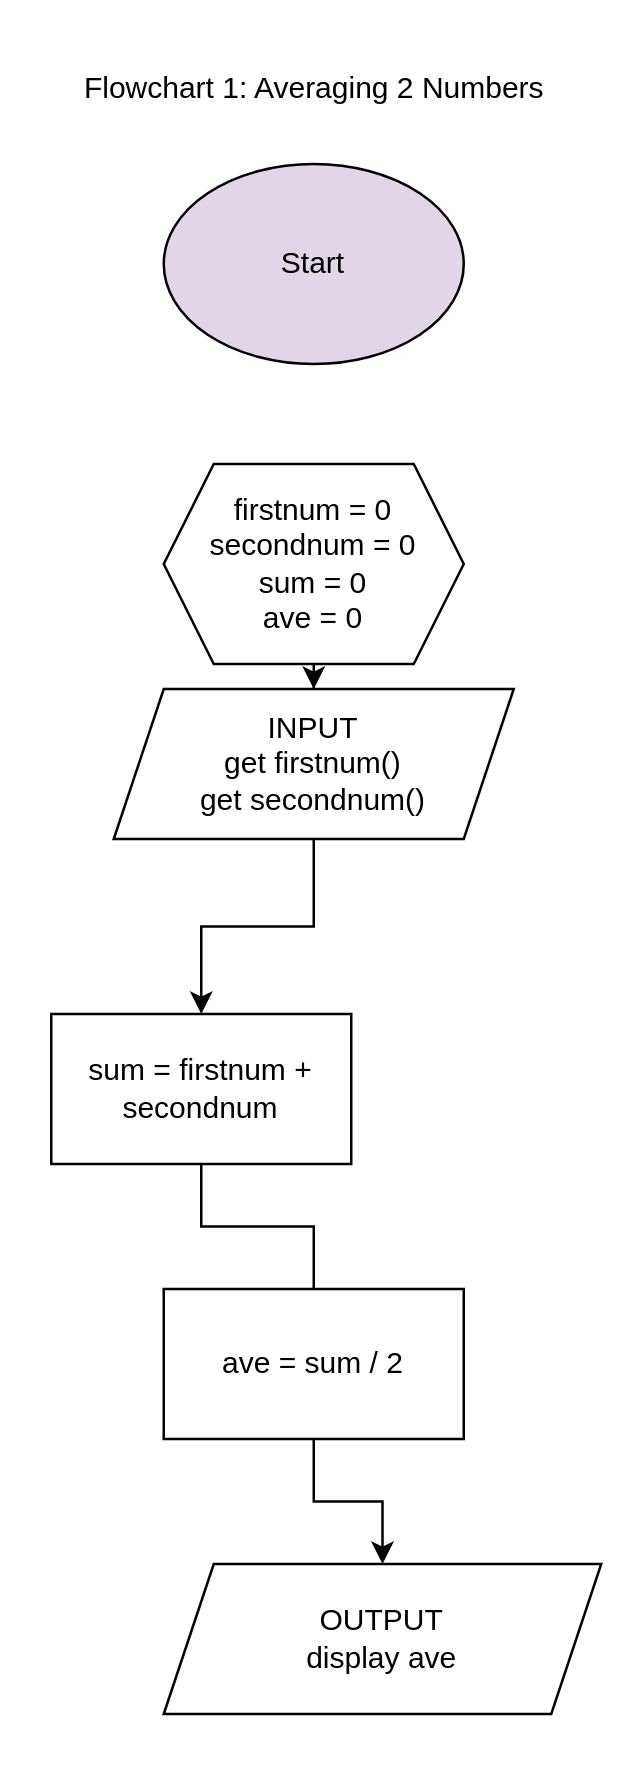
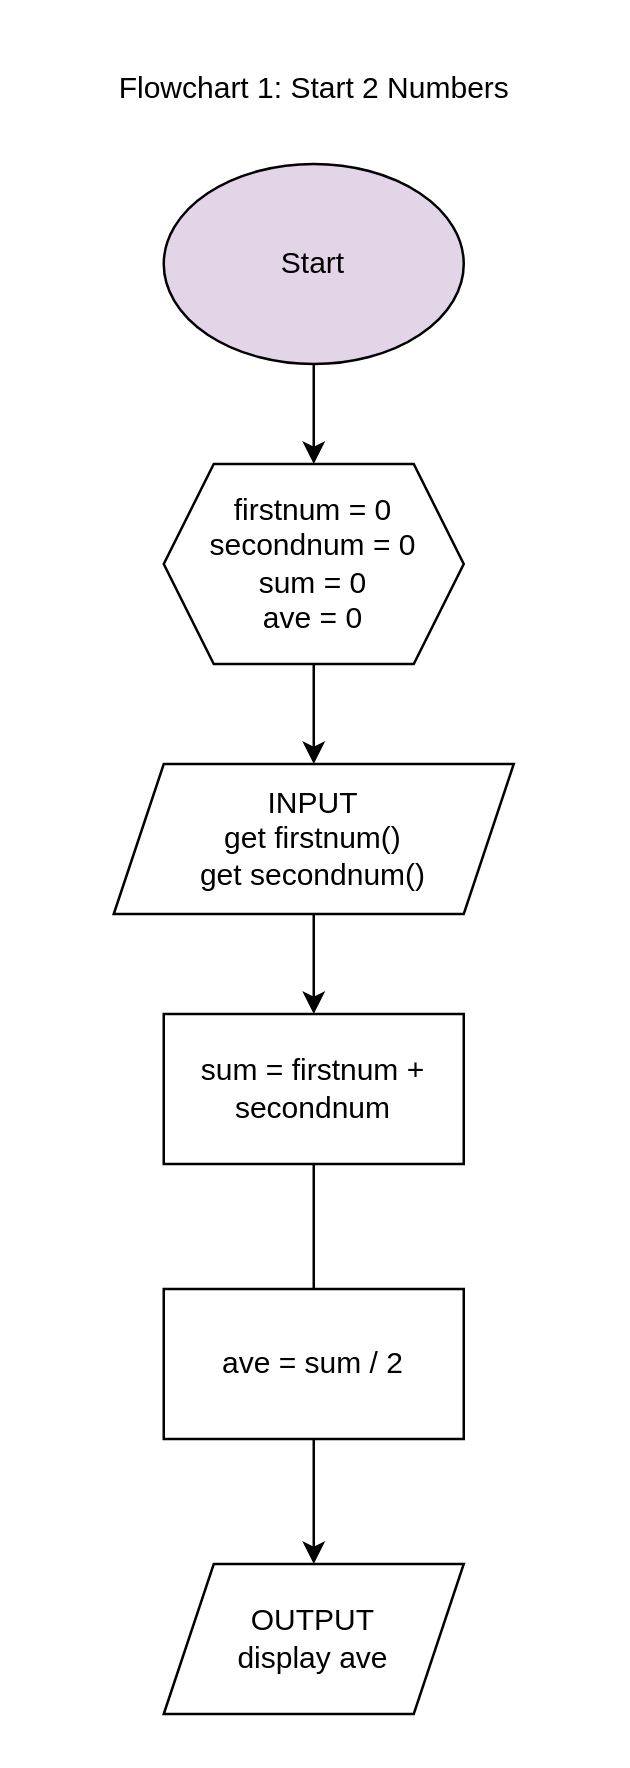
(315, 89) -> (315, 89)
none -> (314, 406)
(314, 764) -> (314, 839)
(201, 1089) -> (314, 1089)
(383, 1639) -> (314, 1639)
